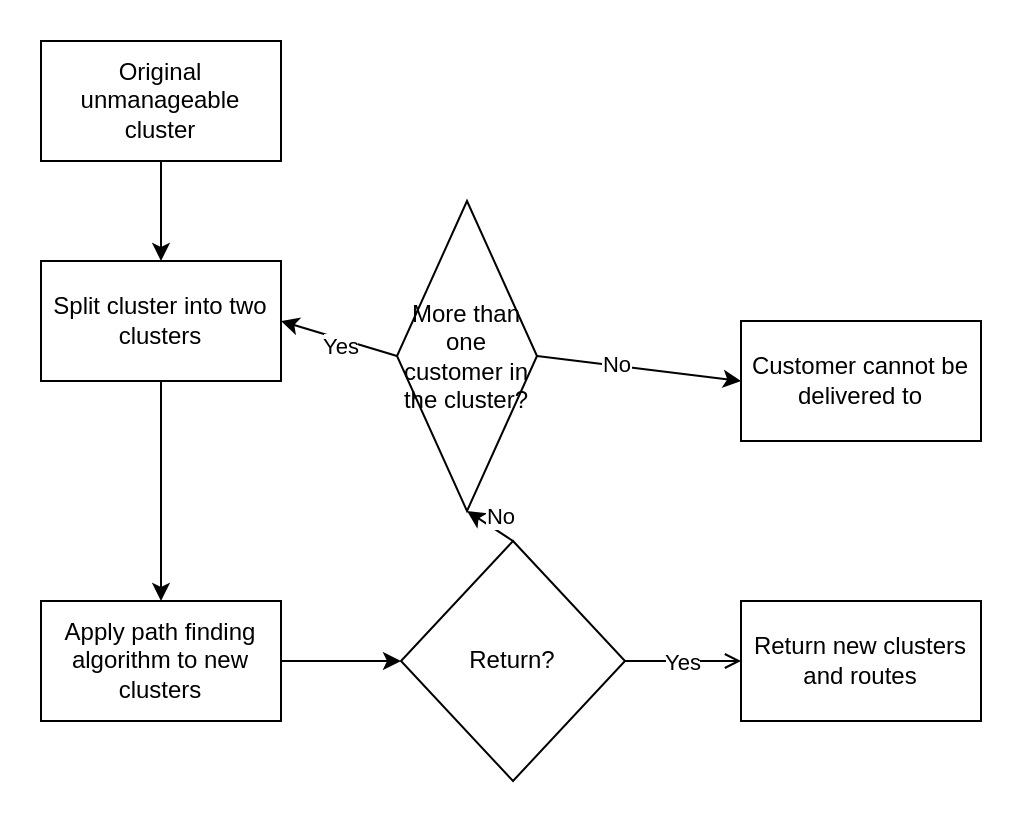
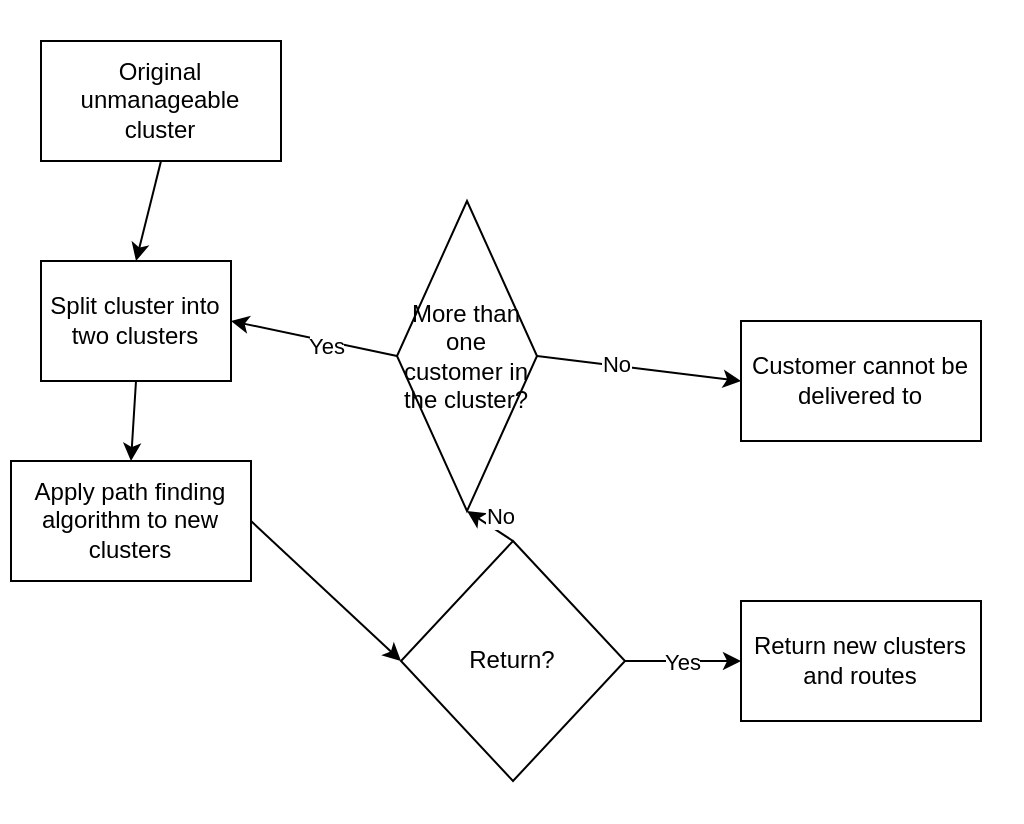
(161, 321) -> (136, 321)
(161, 661) -> (131, 521)
(728, 661) -> (726, 661)
